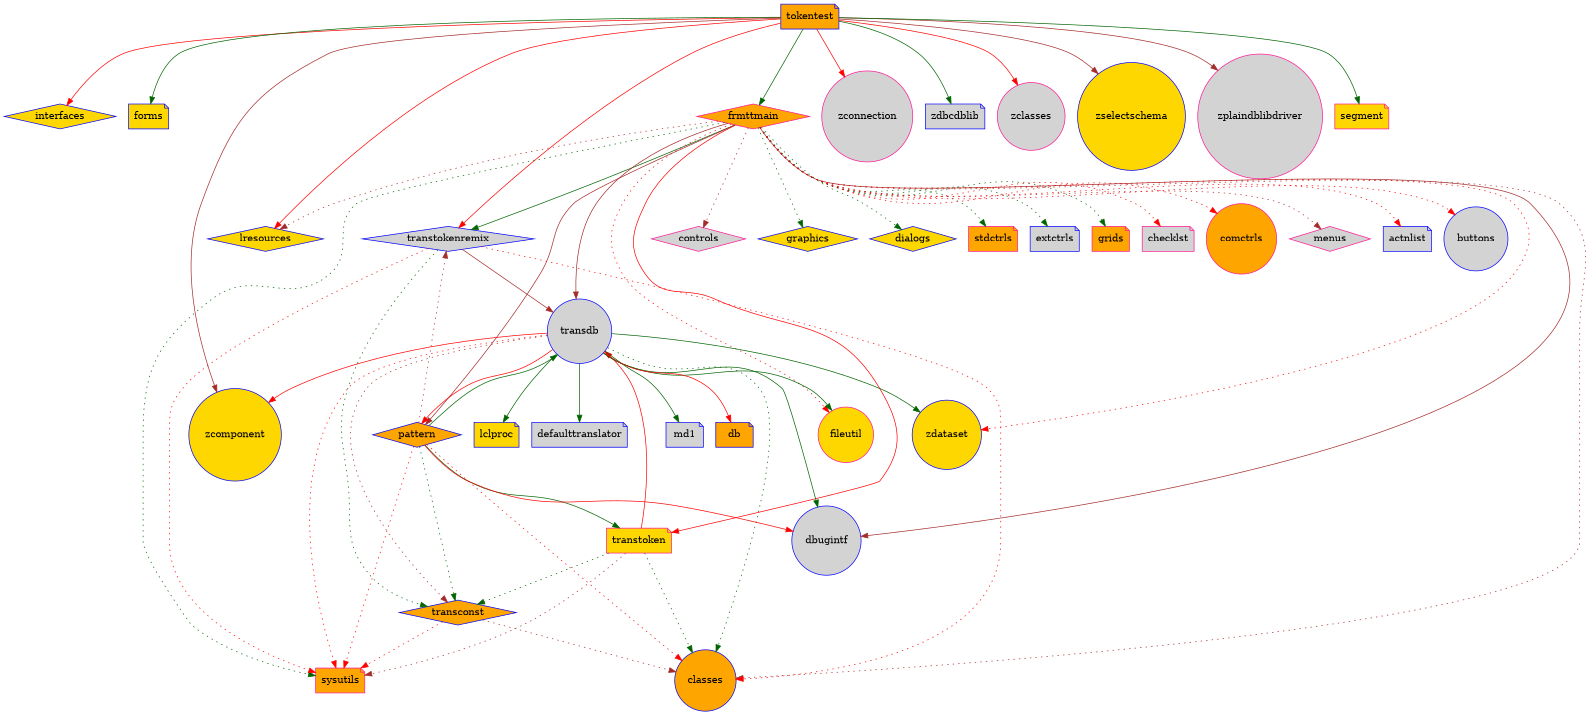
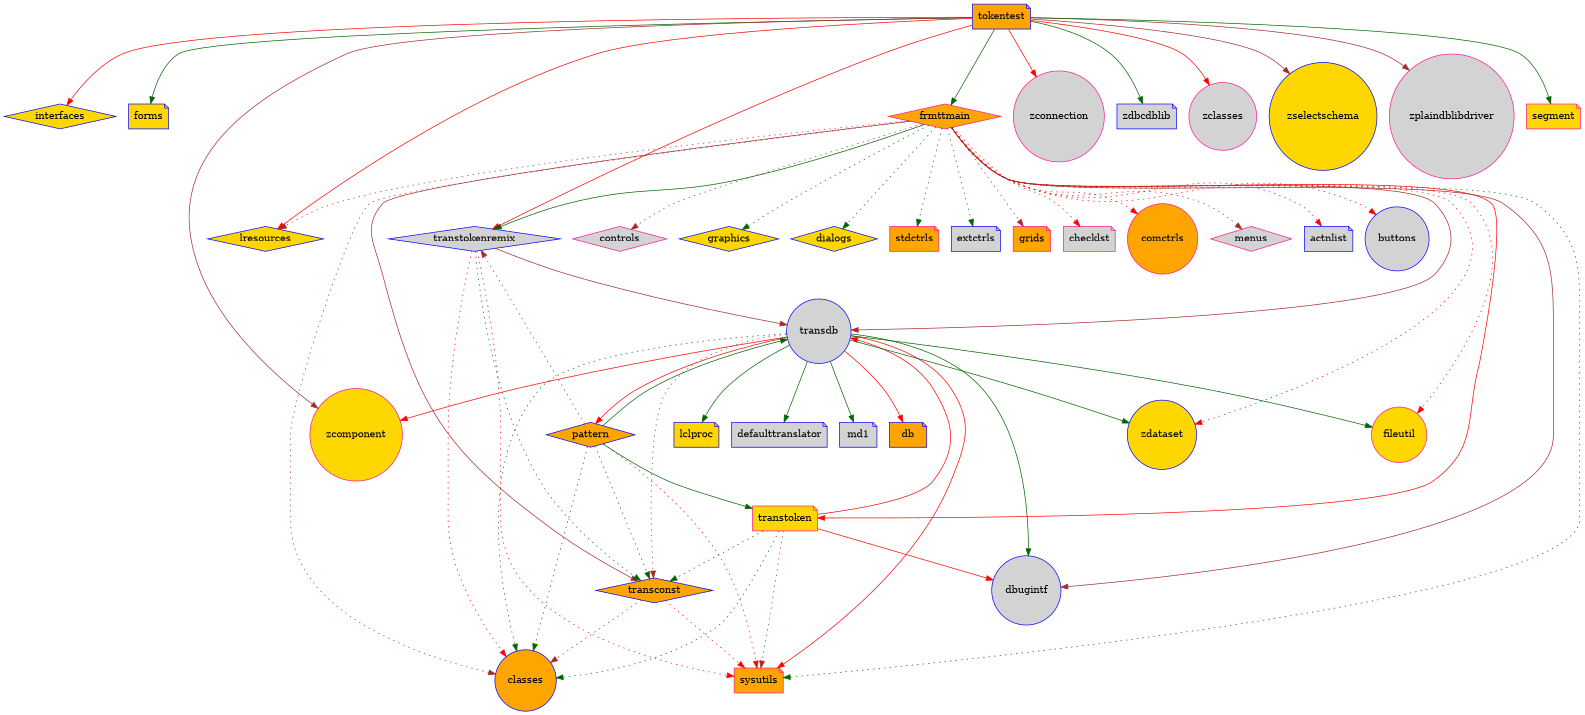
(990, 183) -> (986, 174)
(554, 239) -> (372, 226)
(329, 420) -> (943, 498)
(235, 435) -> (356, 435)
(599, 501) -> (898, 552)
(551, 551) -> (561, 545)
